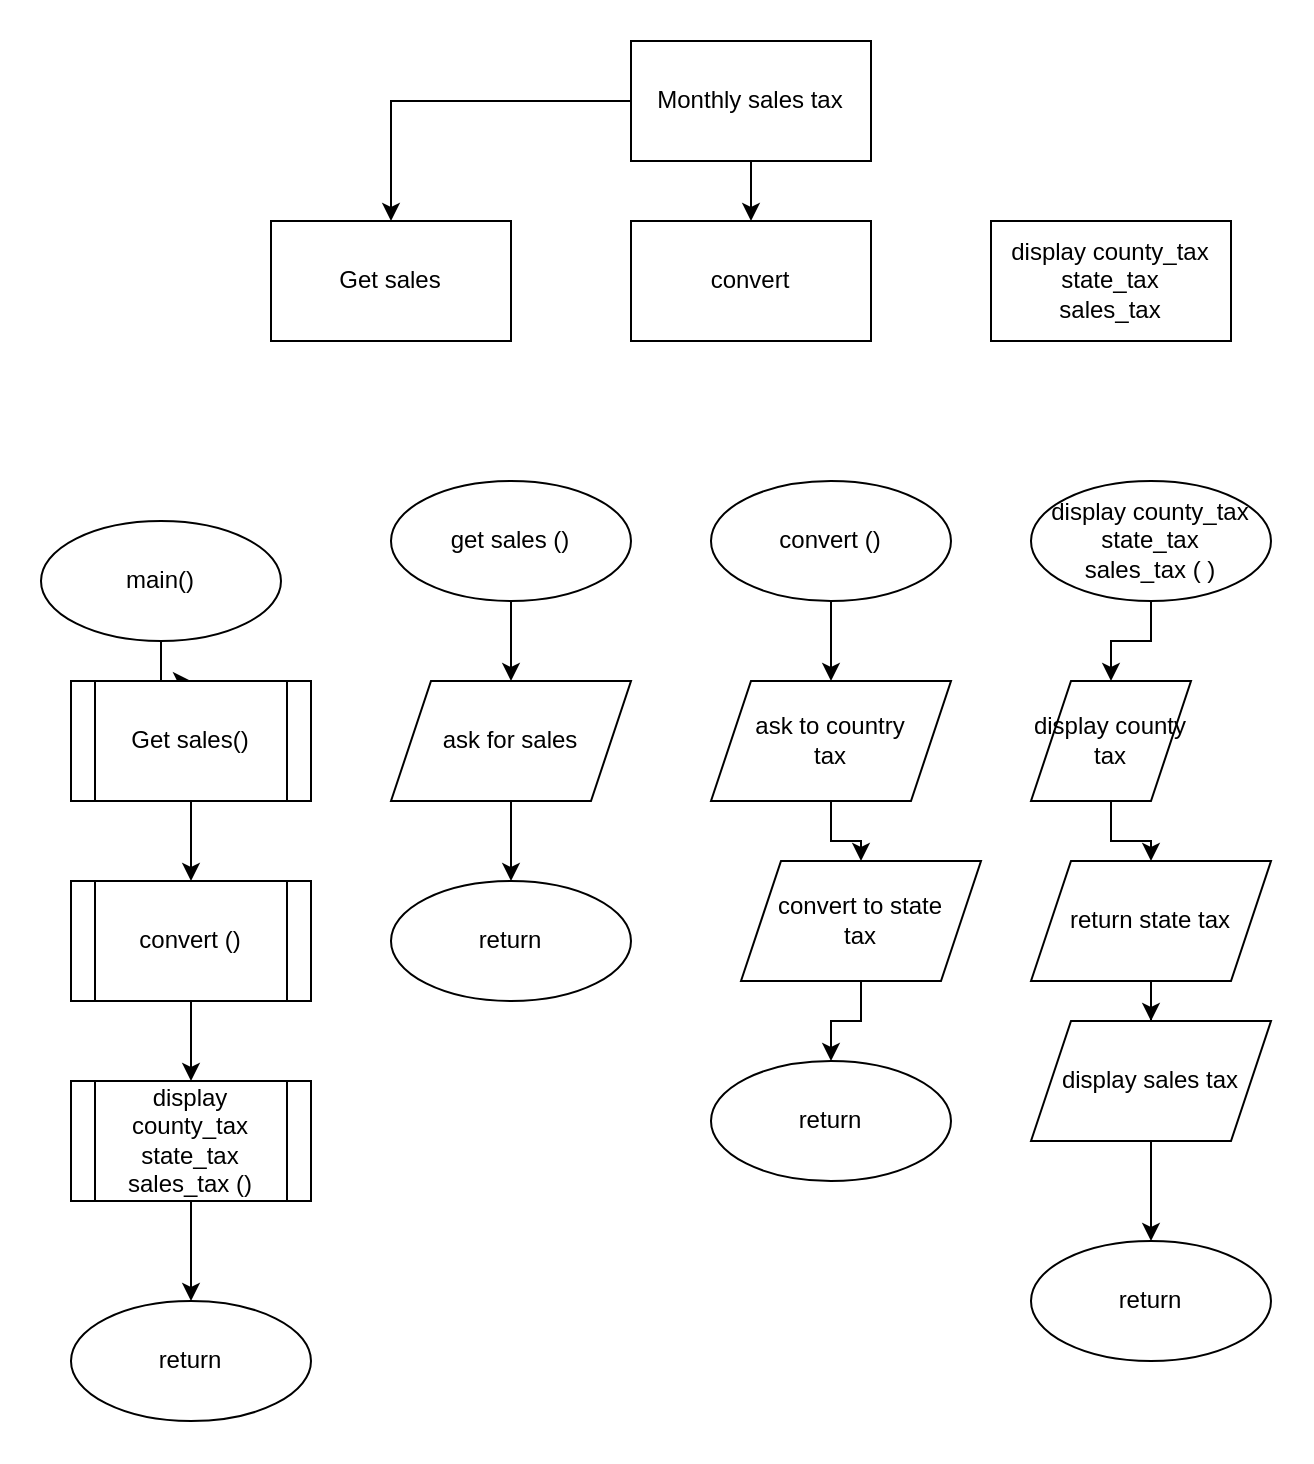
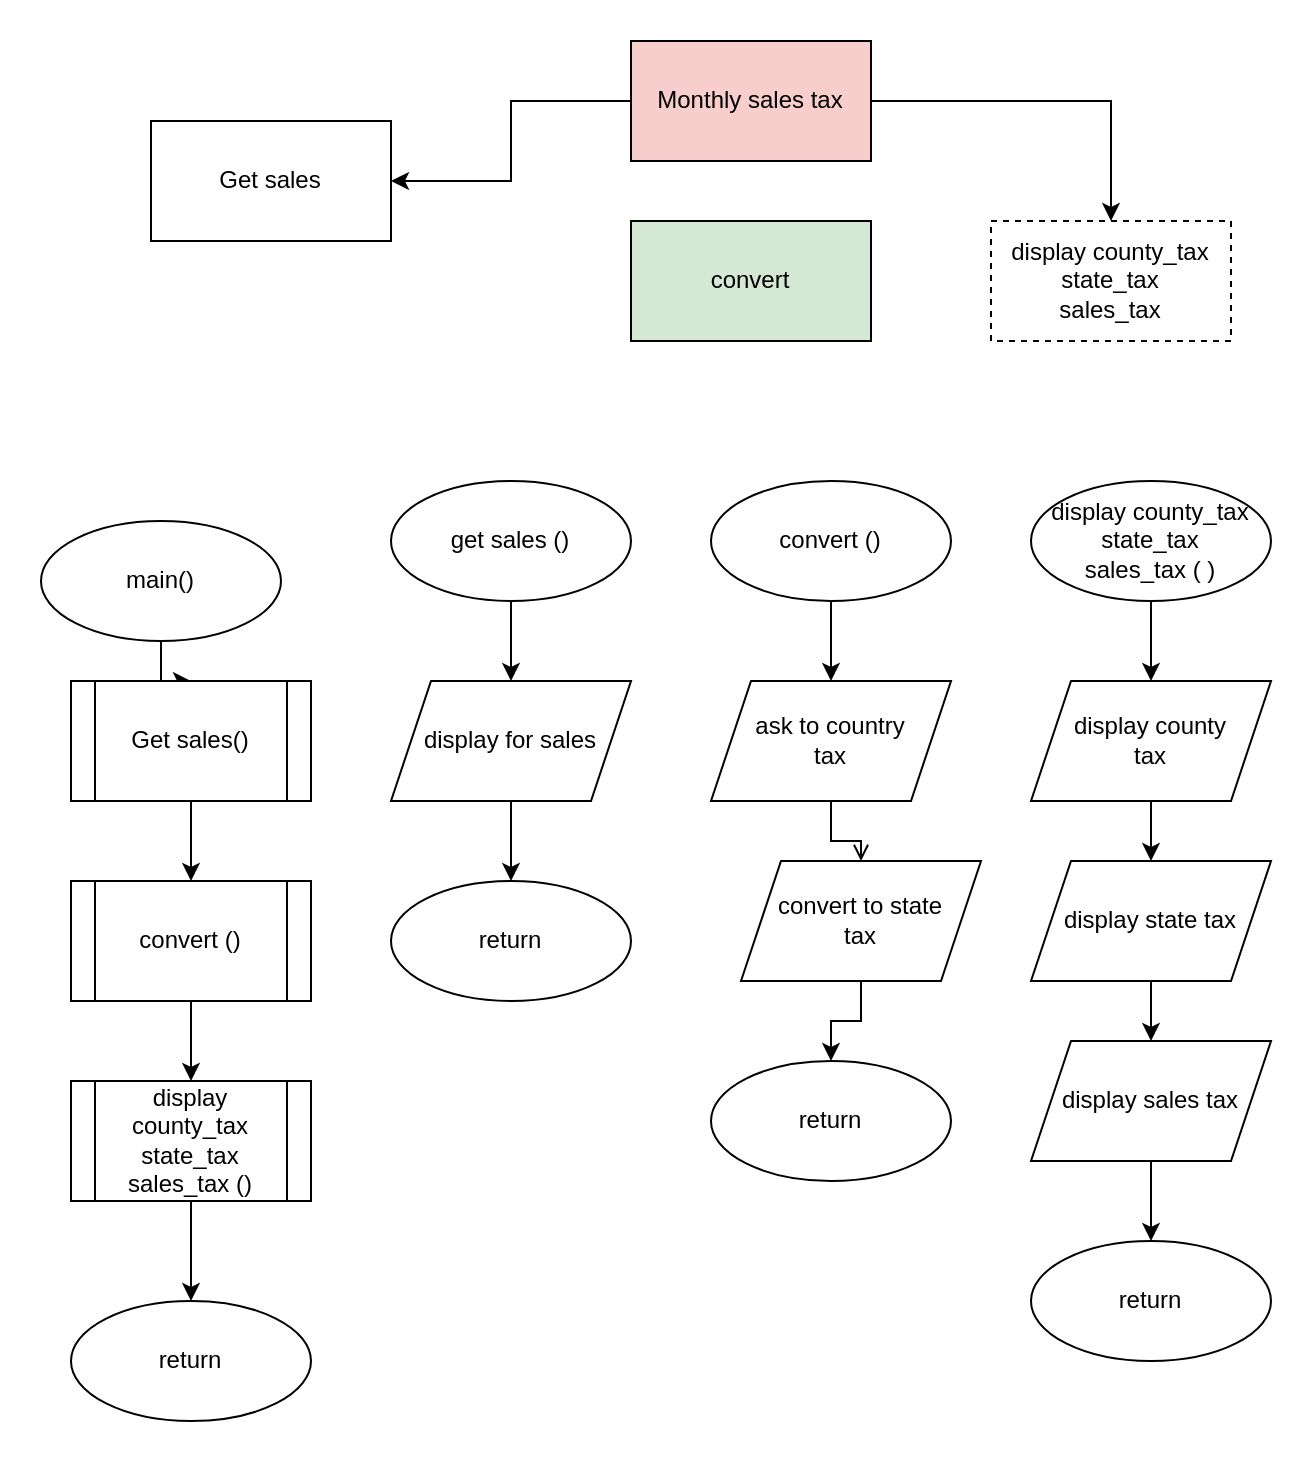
(751, 101) -> (751, 101)
none -> (1044, 101)
(751, 198) -> none
(391, 281) -> (271, 181)
(751, 281) -> (751, 281)
(1111, 281) -> (1111, 281)
(511, 741) -> (511, 741)
(1111, 741) -> (1151, 741)
(861, 846) -> (861, 849)
(1151, 921) -> (1151, 921)
(1151, 1081) -> (1151, 1101)
